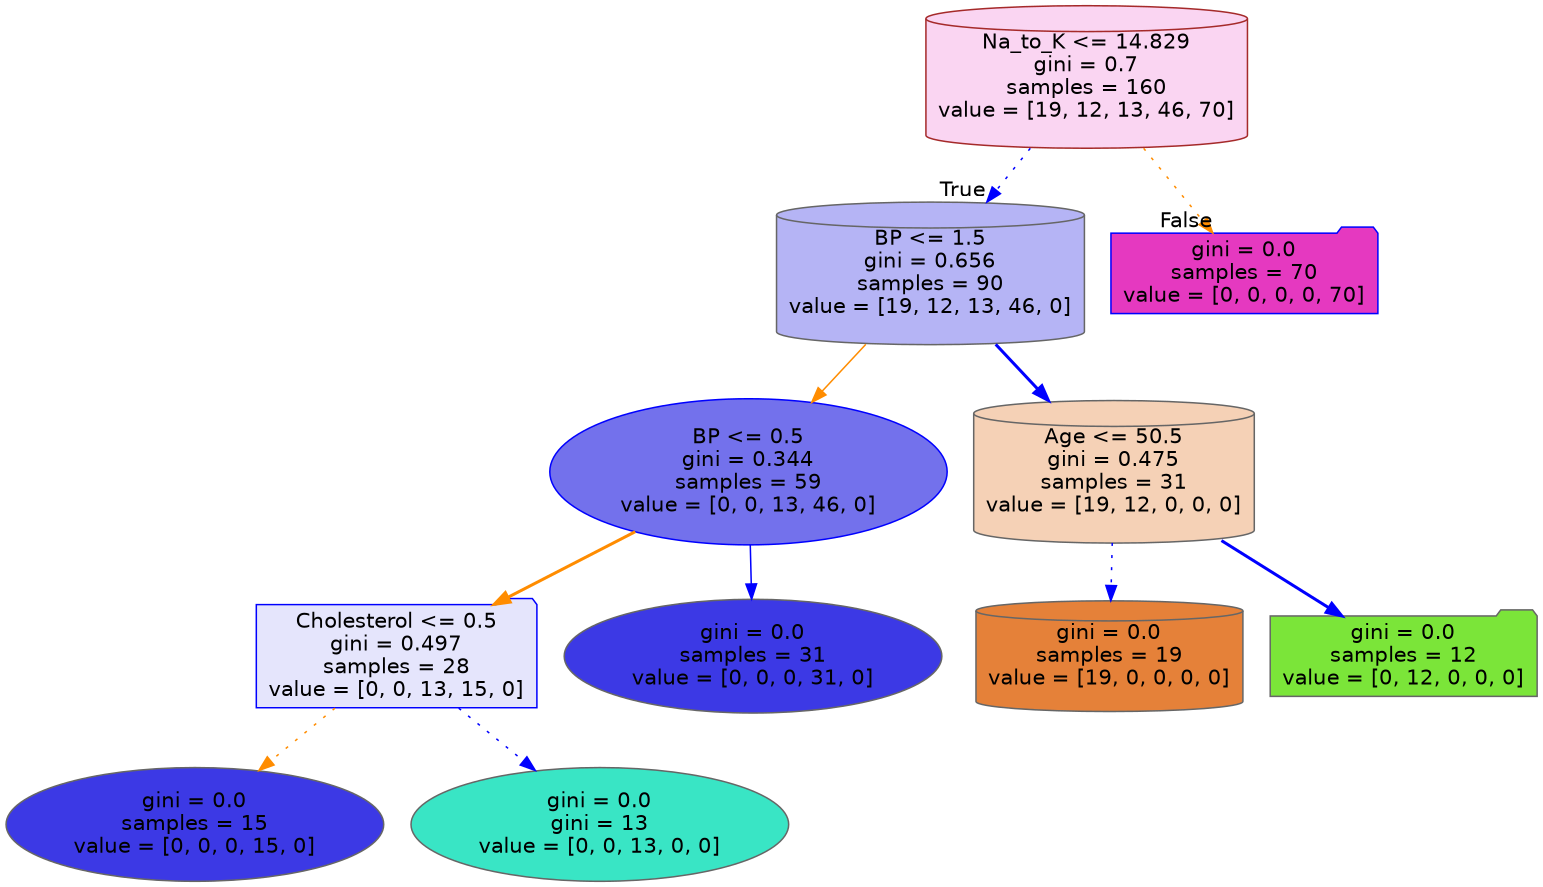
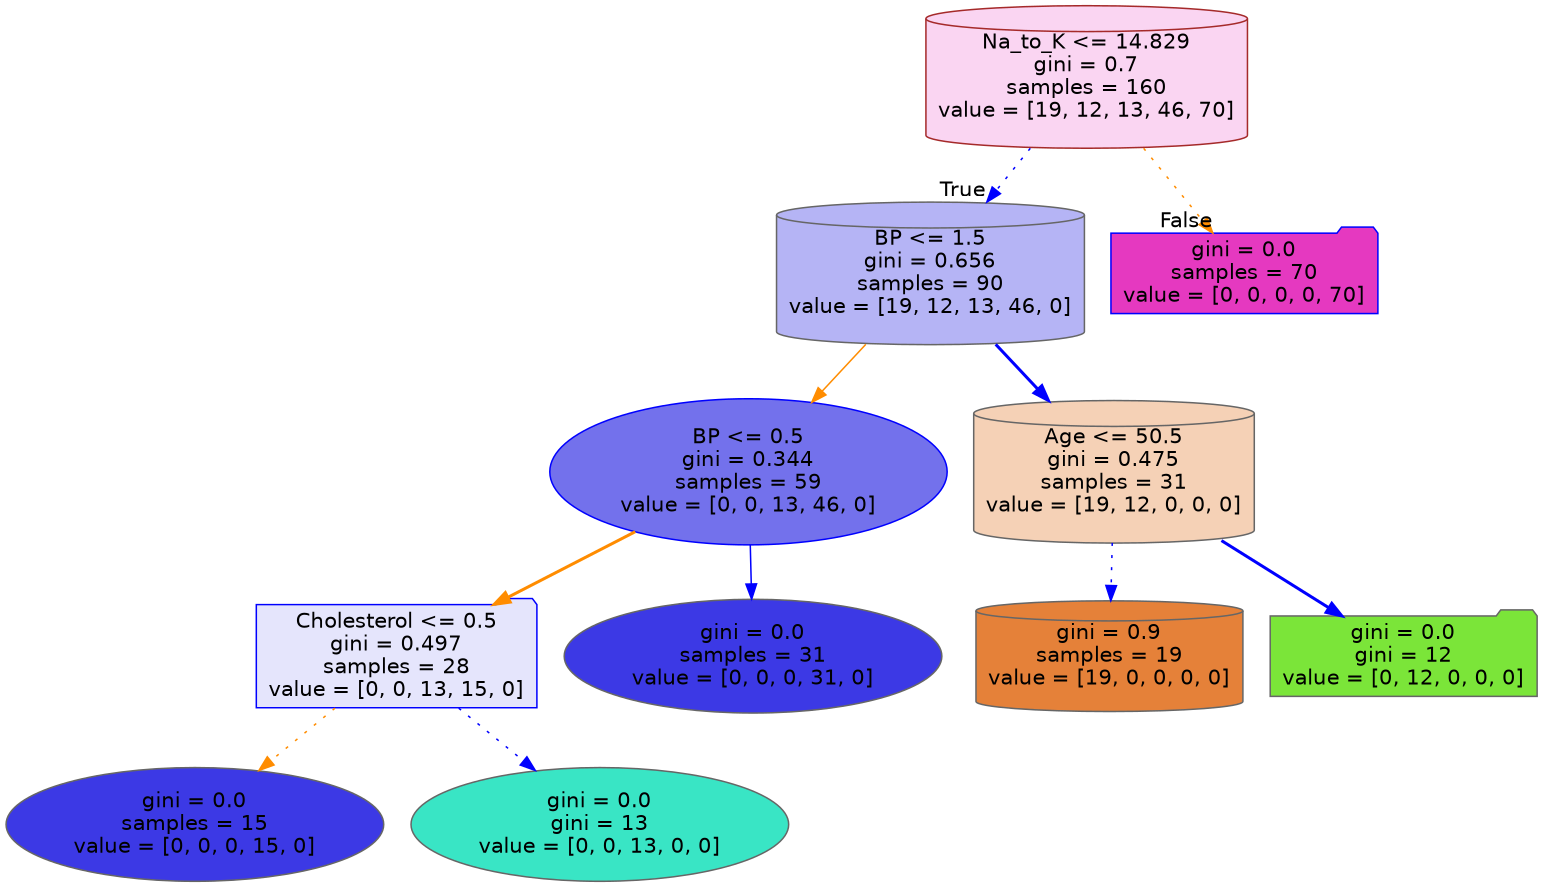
(1109, 656) -> (1109, 656)
(1404, 656) -> (1404, 656)
